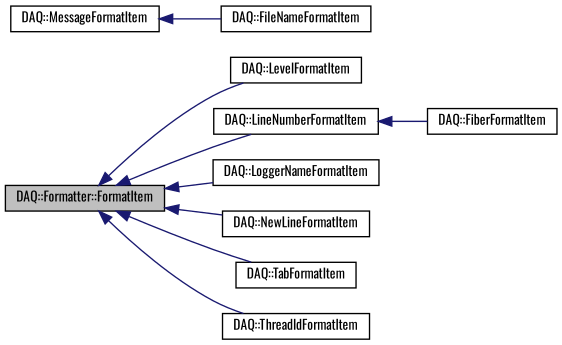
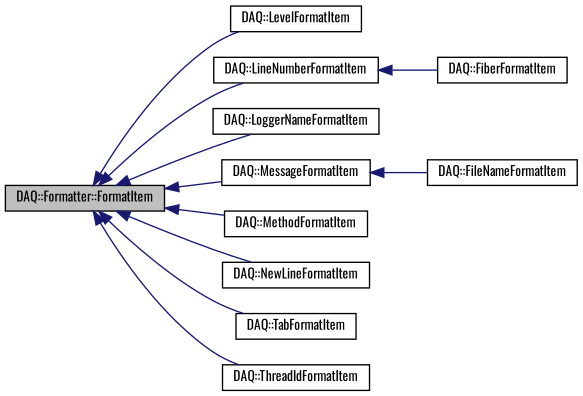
none -> (200, 184)
none -> (296, 224)
